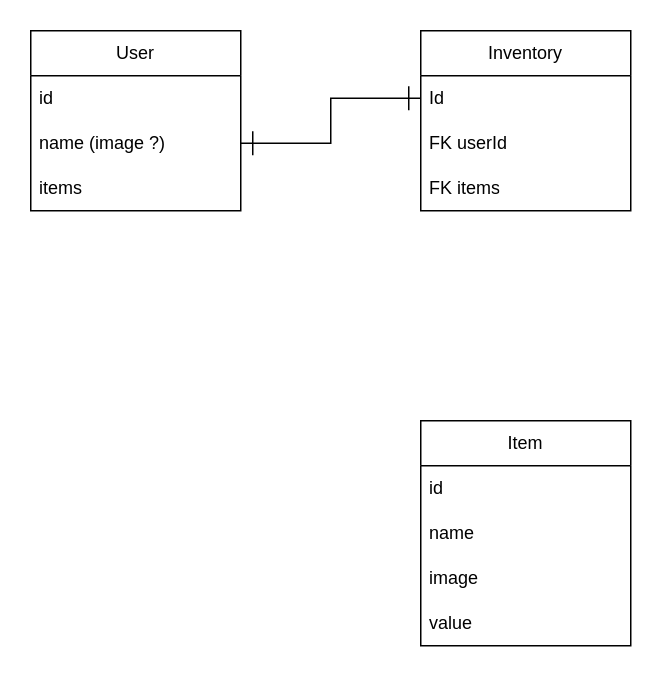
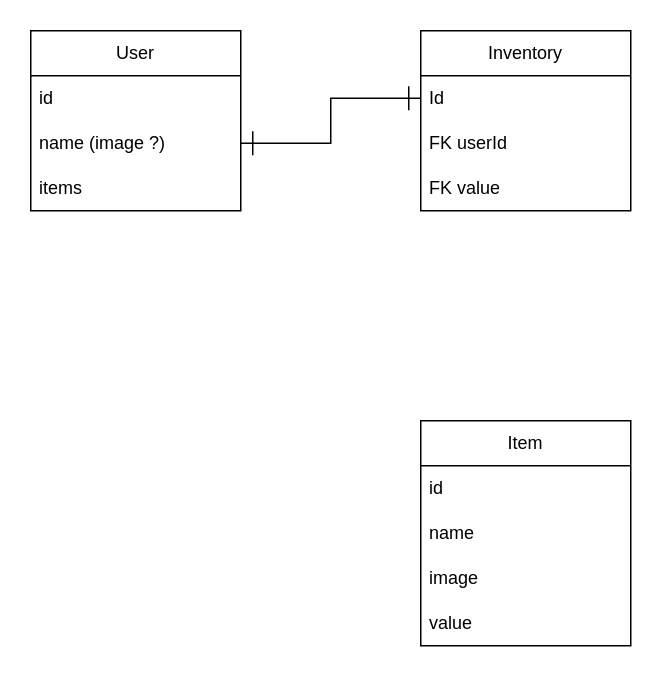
(465, 188) -> (465, 188)
